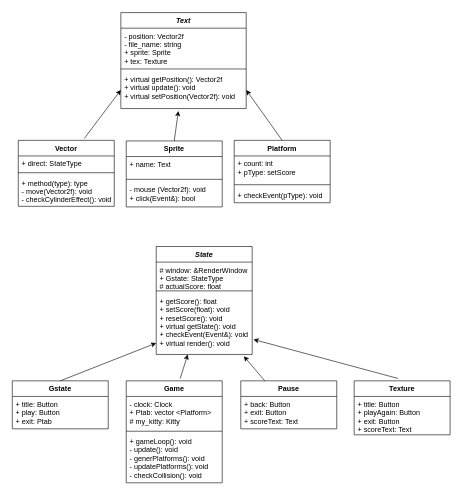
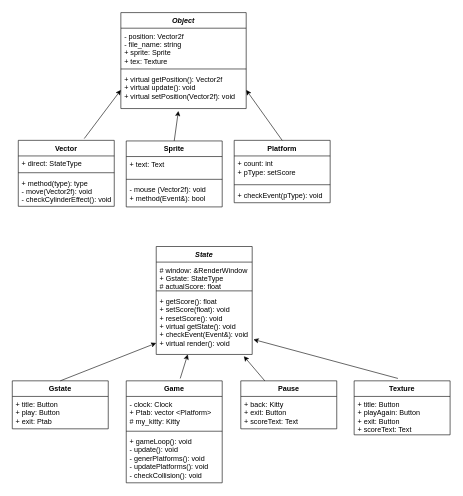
(183, 20) -> (183, 20)
(151, 164) -> (151, 164)
(173, 190) -> (173, 190)
(270, 404) -> (267, 404)
